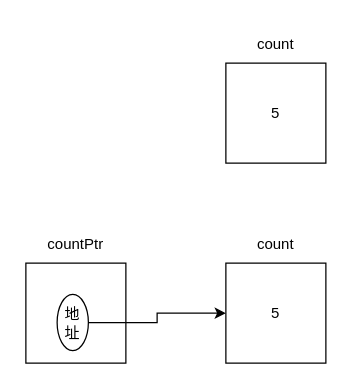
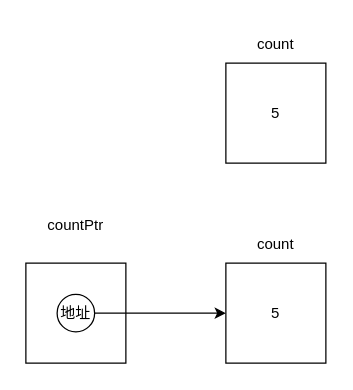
(76, 244) -> (76, 226)
(73, 323) -> (76, 313)
